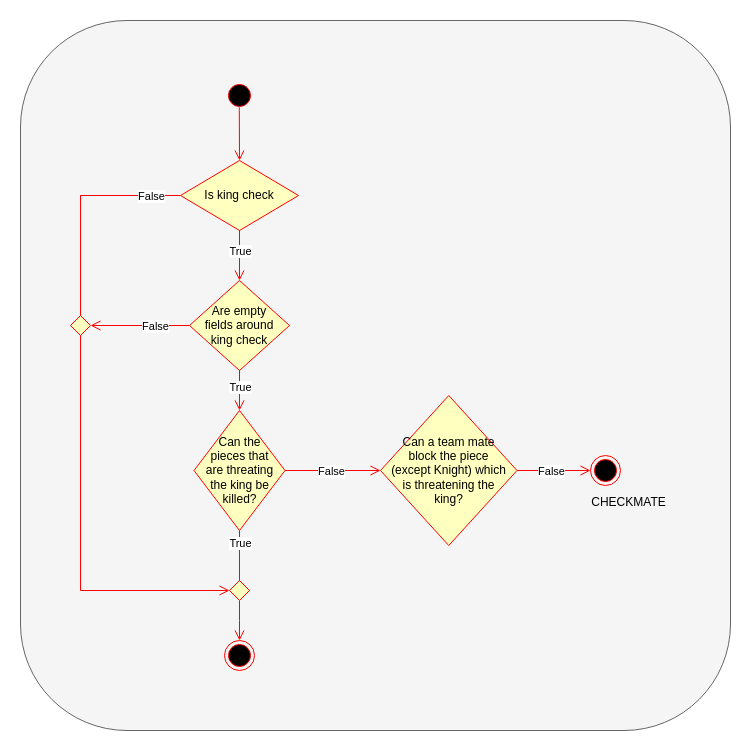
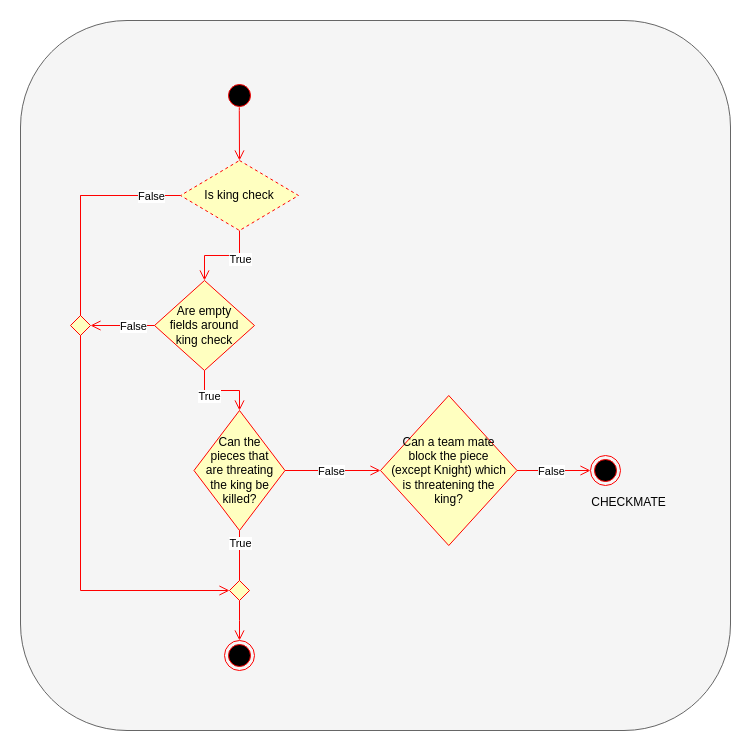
(240, 196) -> (240, 196)
(240, 326) -> (205, 326)
